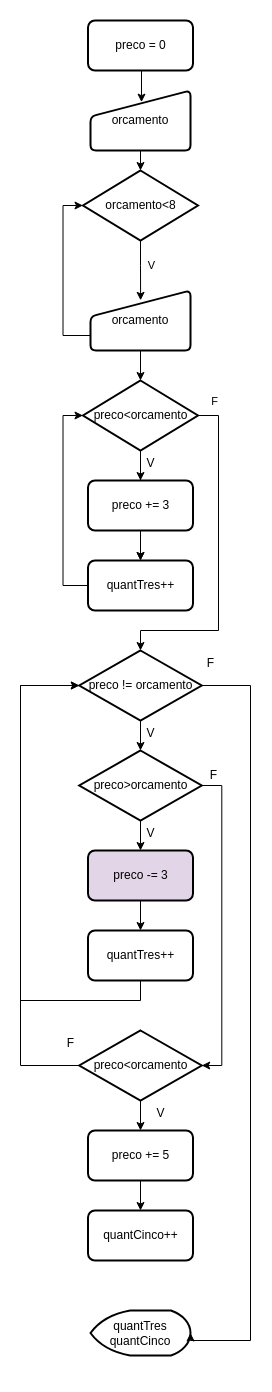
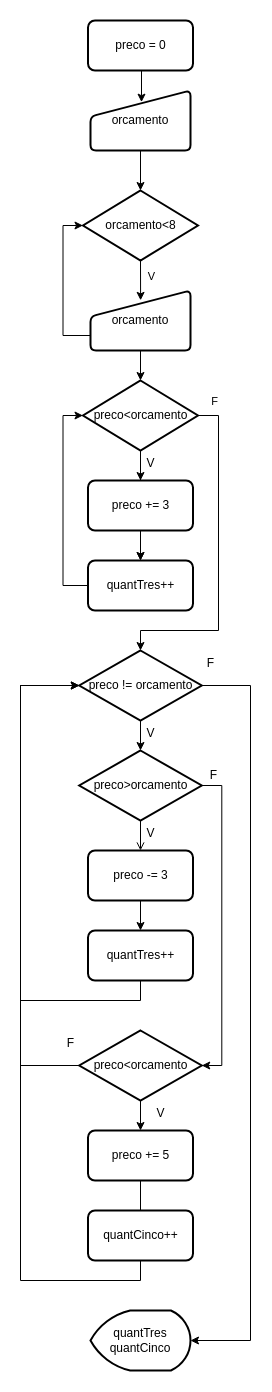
(141, 206) -> (141, 226)
(141, 842) -> (141, 844)
(141, 876) -> (141, 876)
(141, 1202) -> (141, 1205)
none -> (21, 1245)
(141, 1333) -> (141, 1341)
